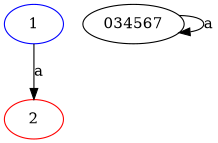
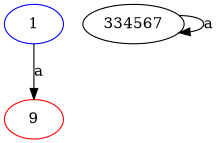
(134, 24) -> (134, 24)
(34, 119) -> (34, 119)
